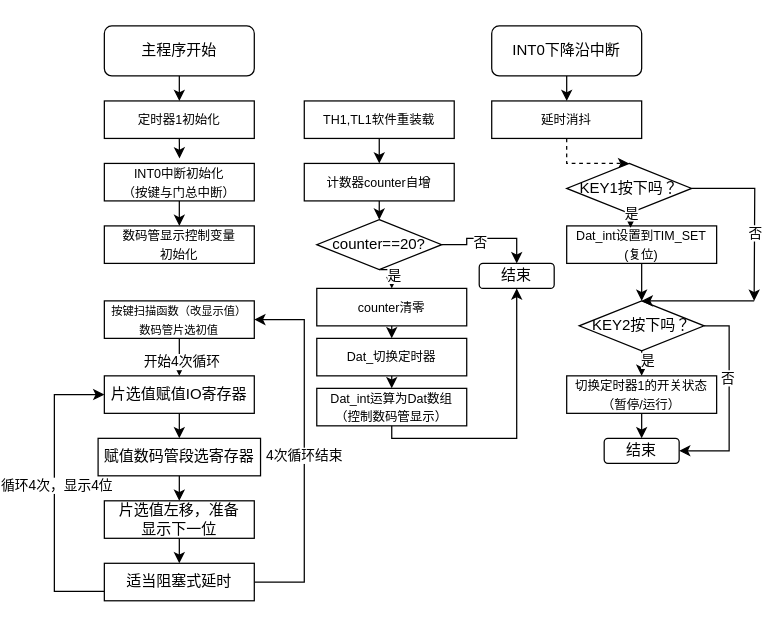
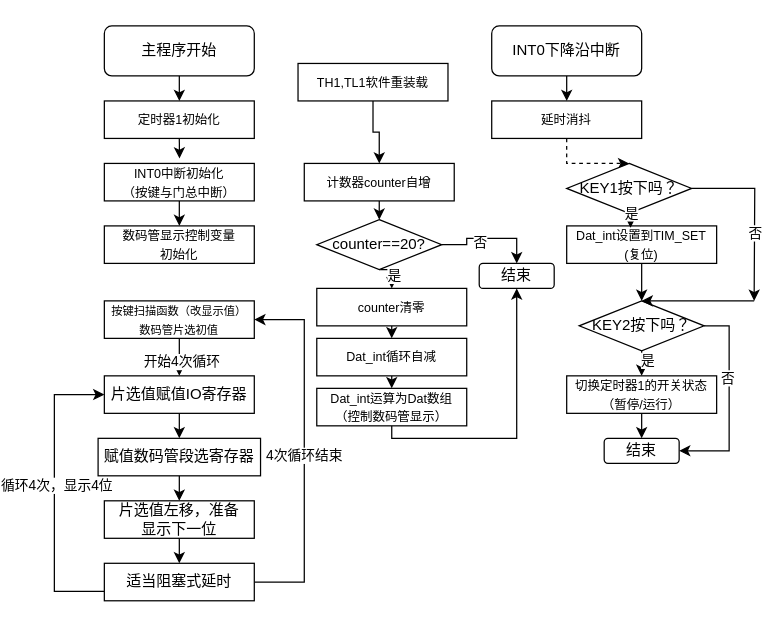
(379, 119) -> (373, 82)
(392, 357) -> (392, 357)
